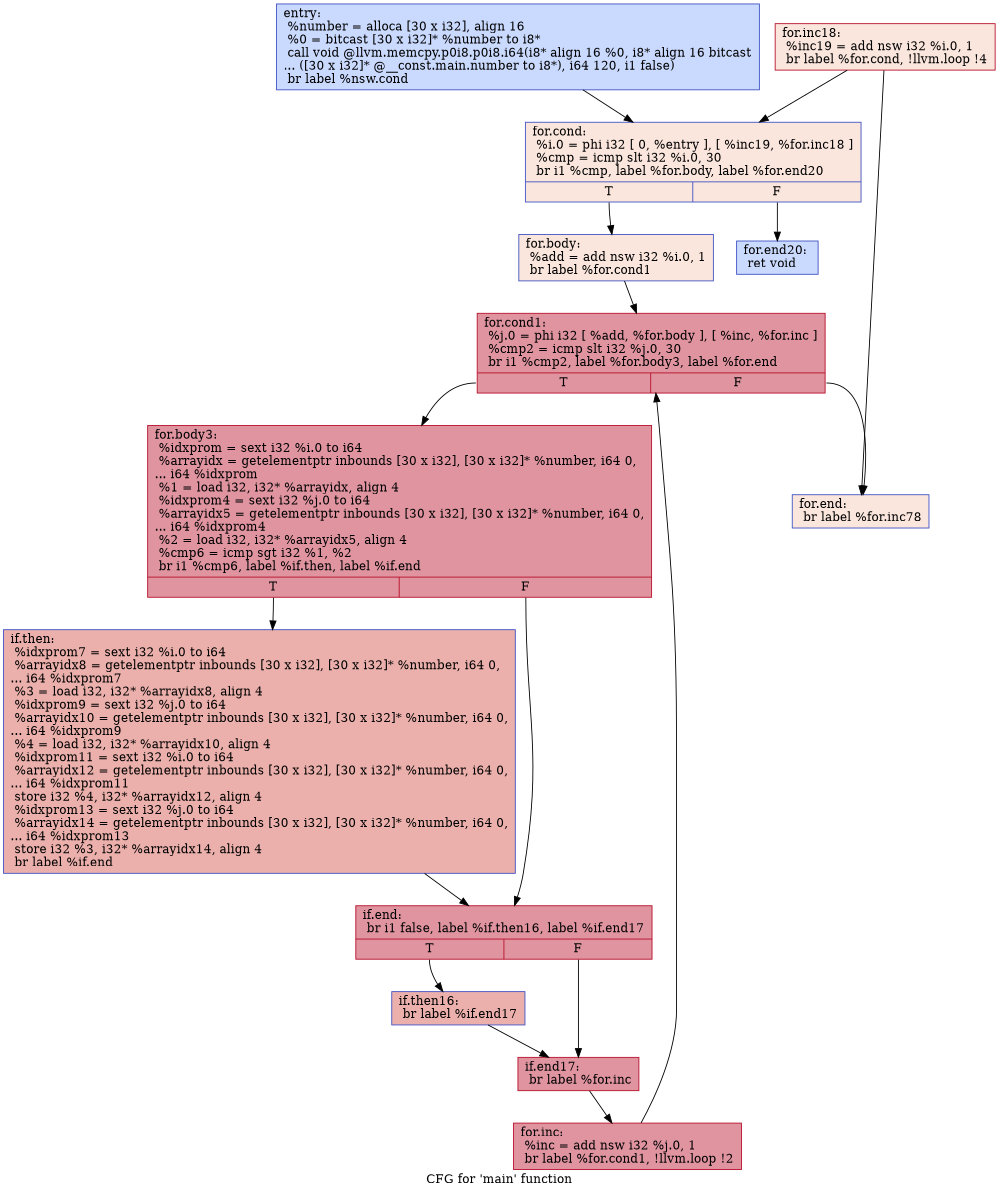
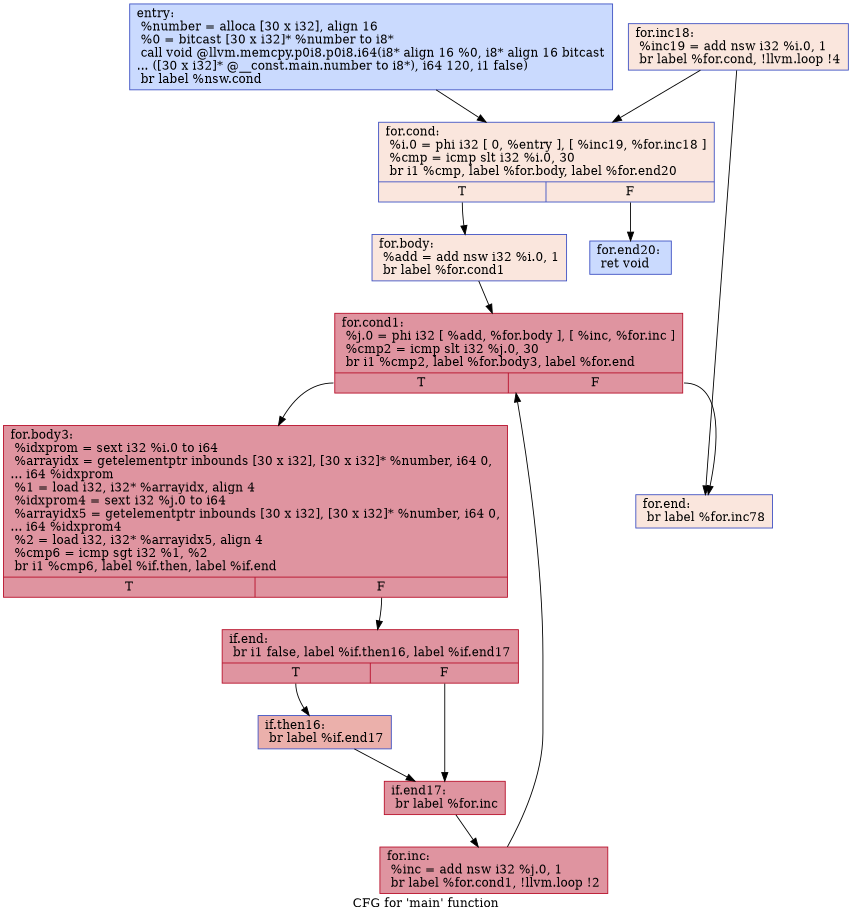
(885, 47) -> (738, 47)
(259, 752) -> none
